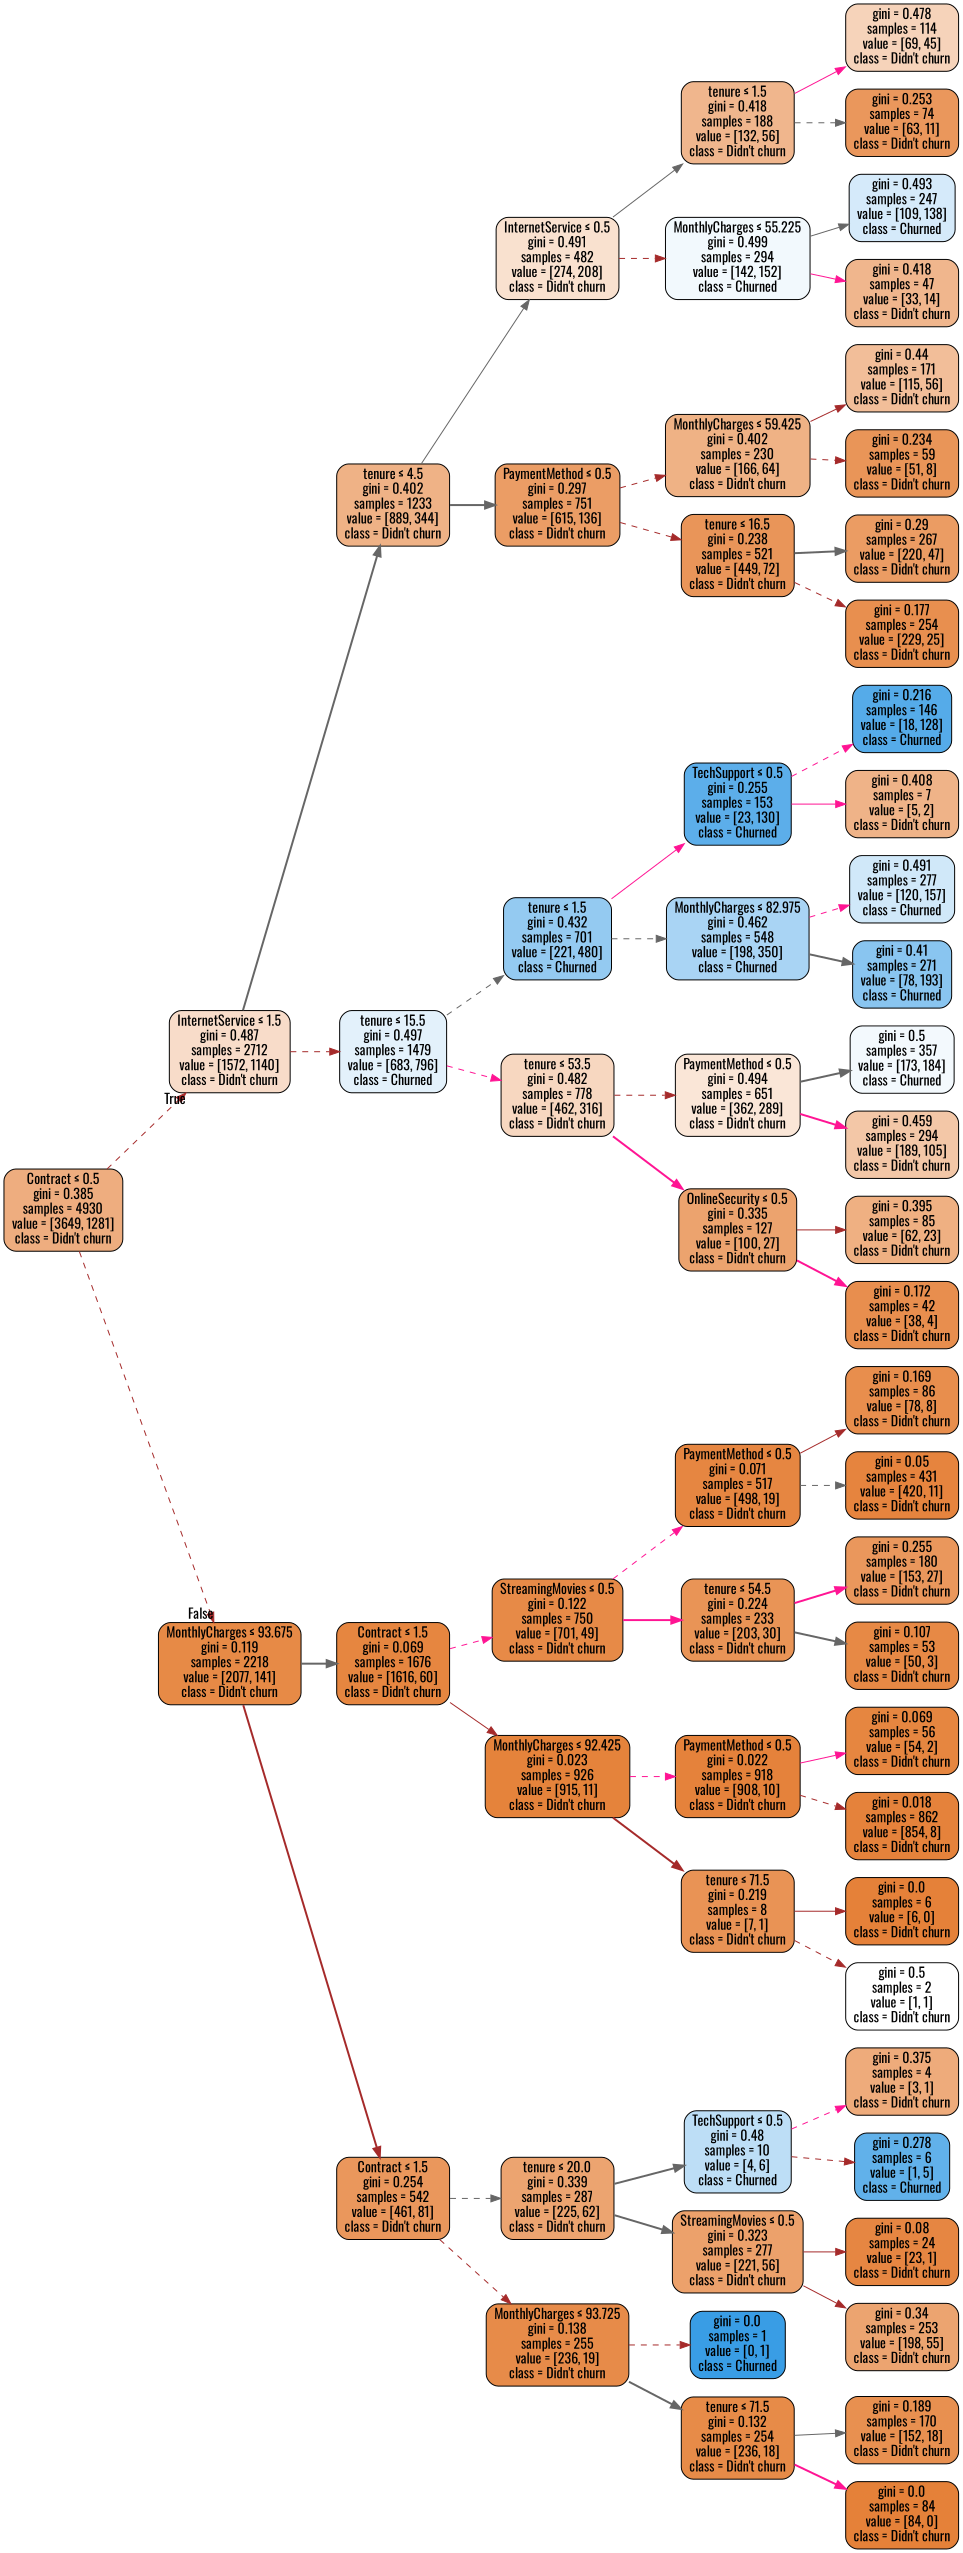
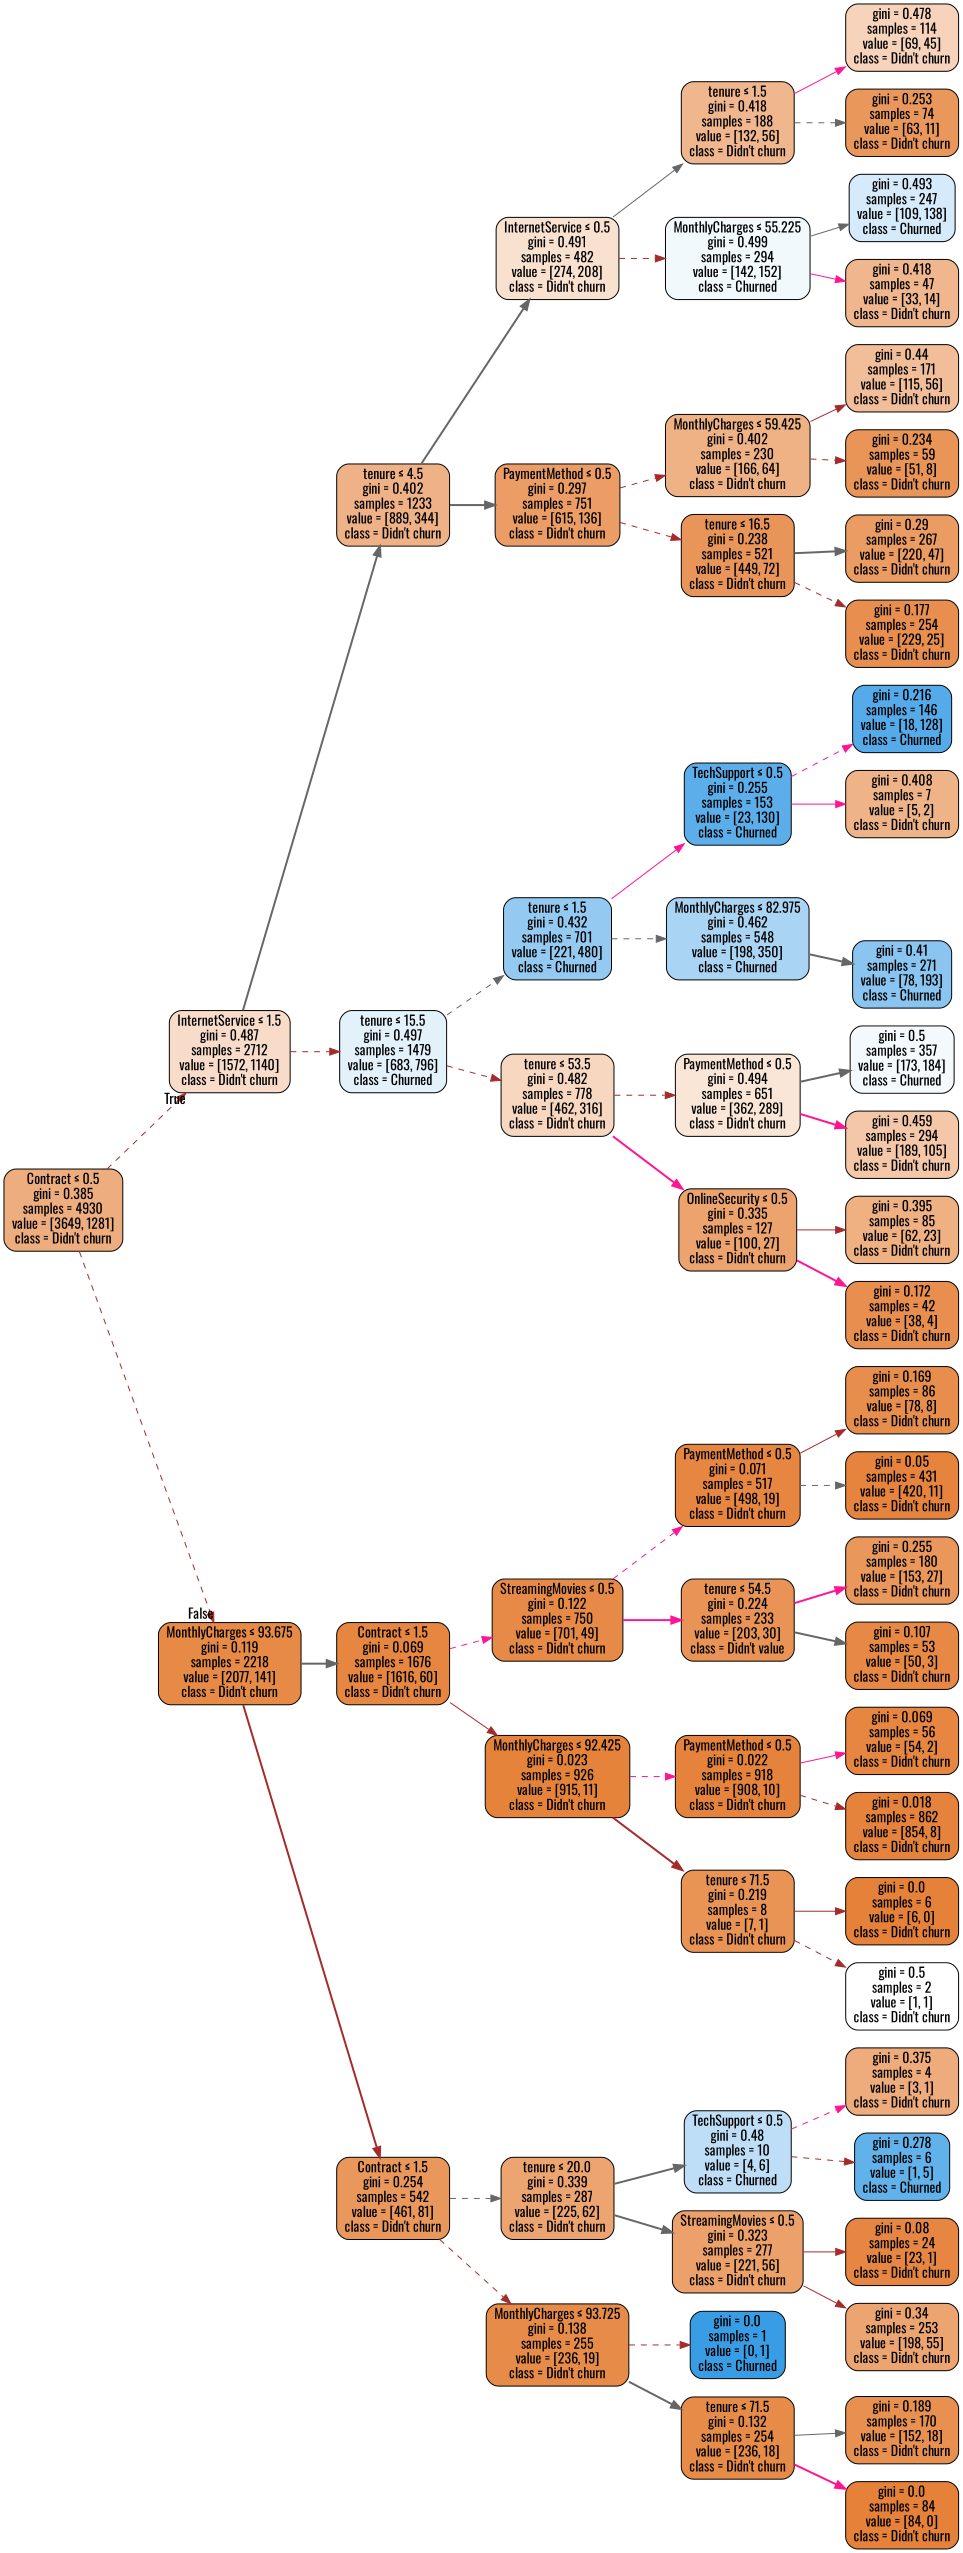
(473, 386) -> (473, 386)
(902, 889) -> none
(469, 1072) -> (469, 1072)
(738, 1649) -> (738, 1649)
